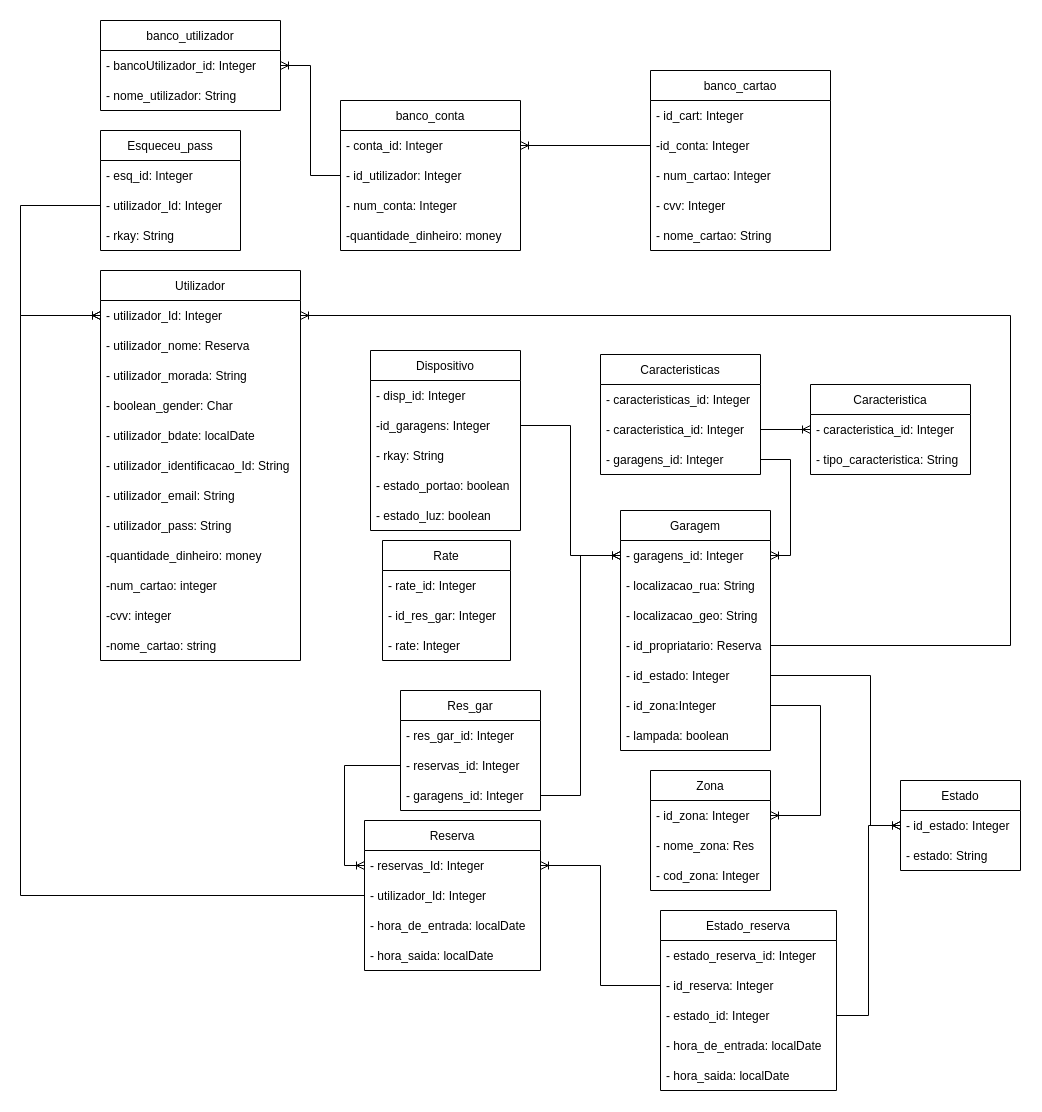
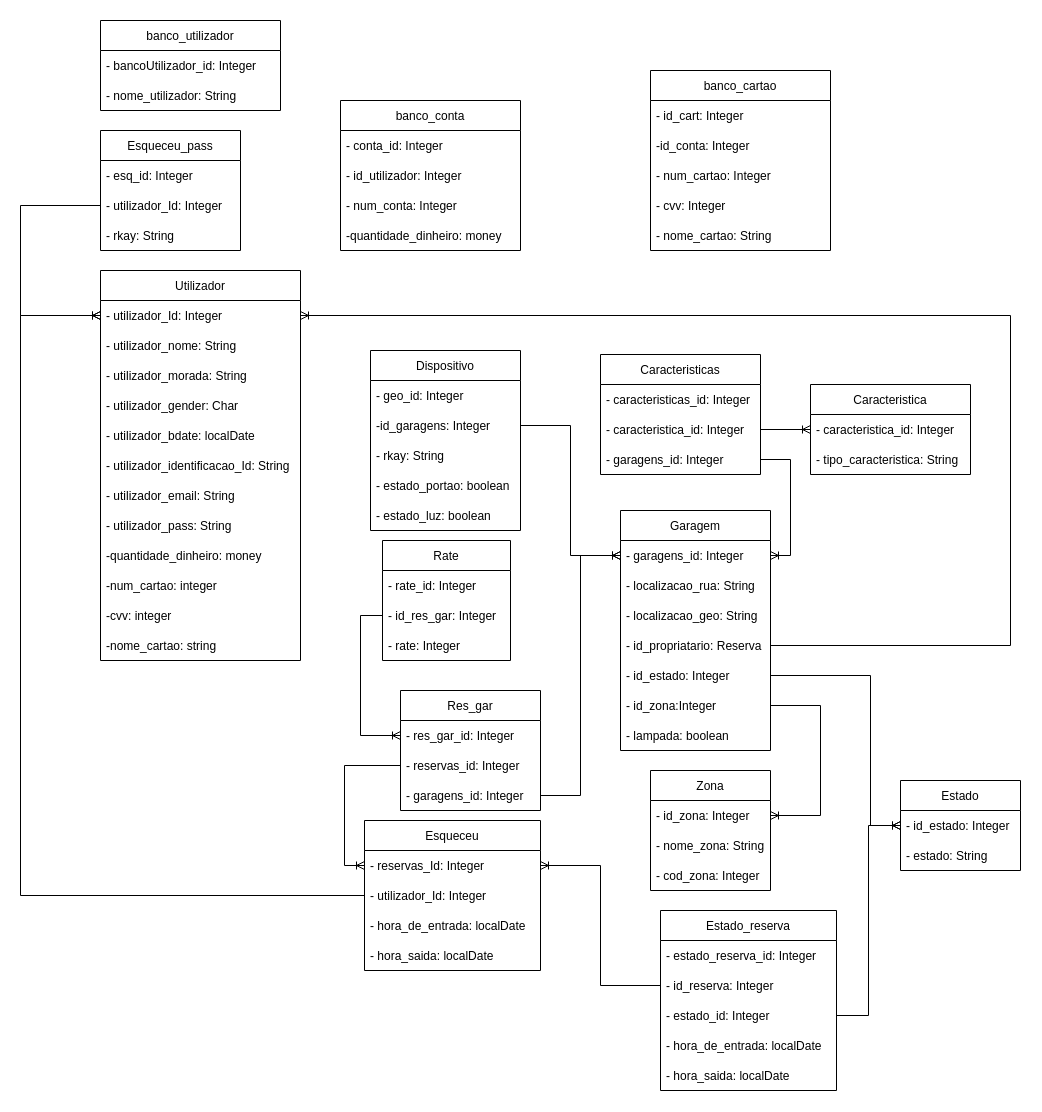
(311, 121) -> none
(586, 146) -> none
(184, 346) -> (179, 346)
(429, 396) -> (427, 396)
(174, 406) -> (181, 406)
none -> (361, 685)
(452, 836) -> (452, 836)
(705, 846) -> (714, 846)
